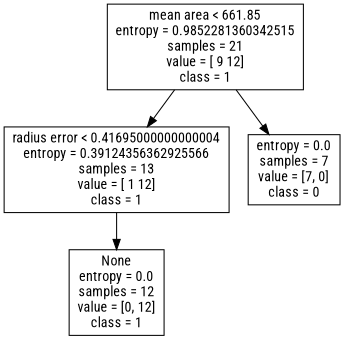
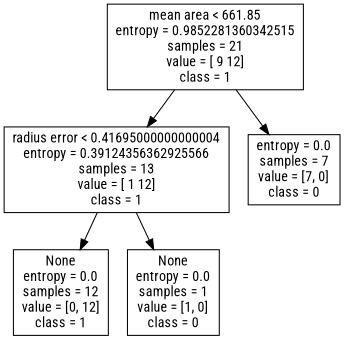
none -> (173, 293)
